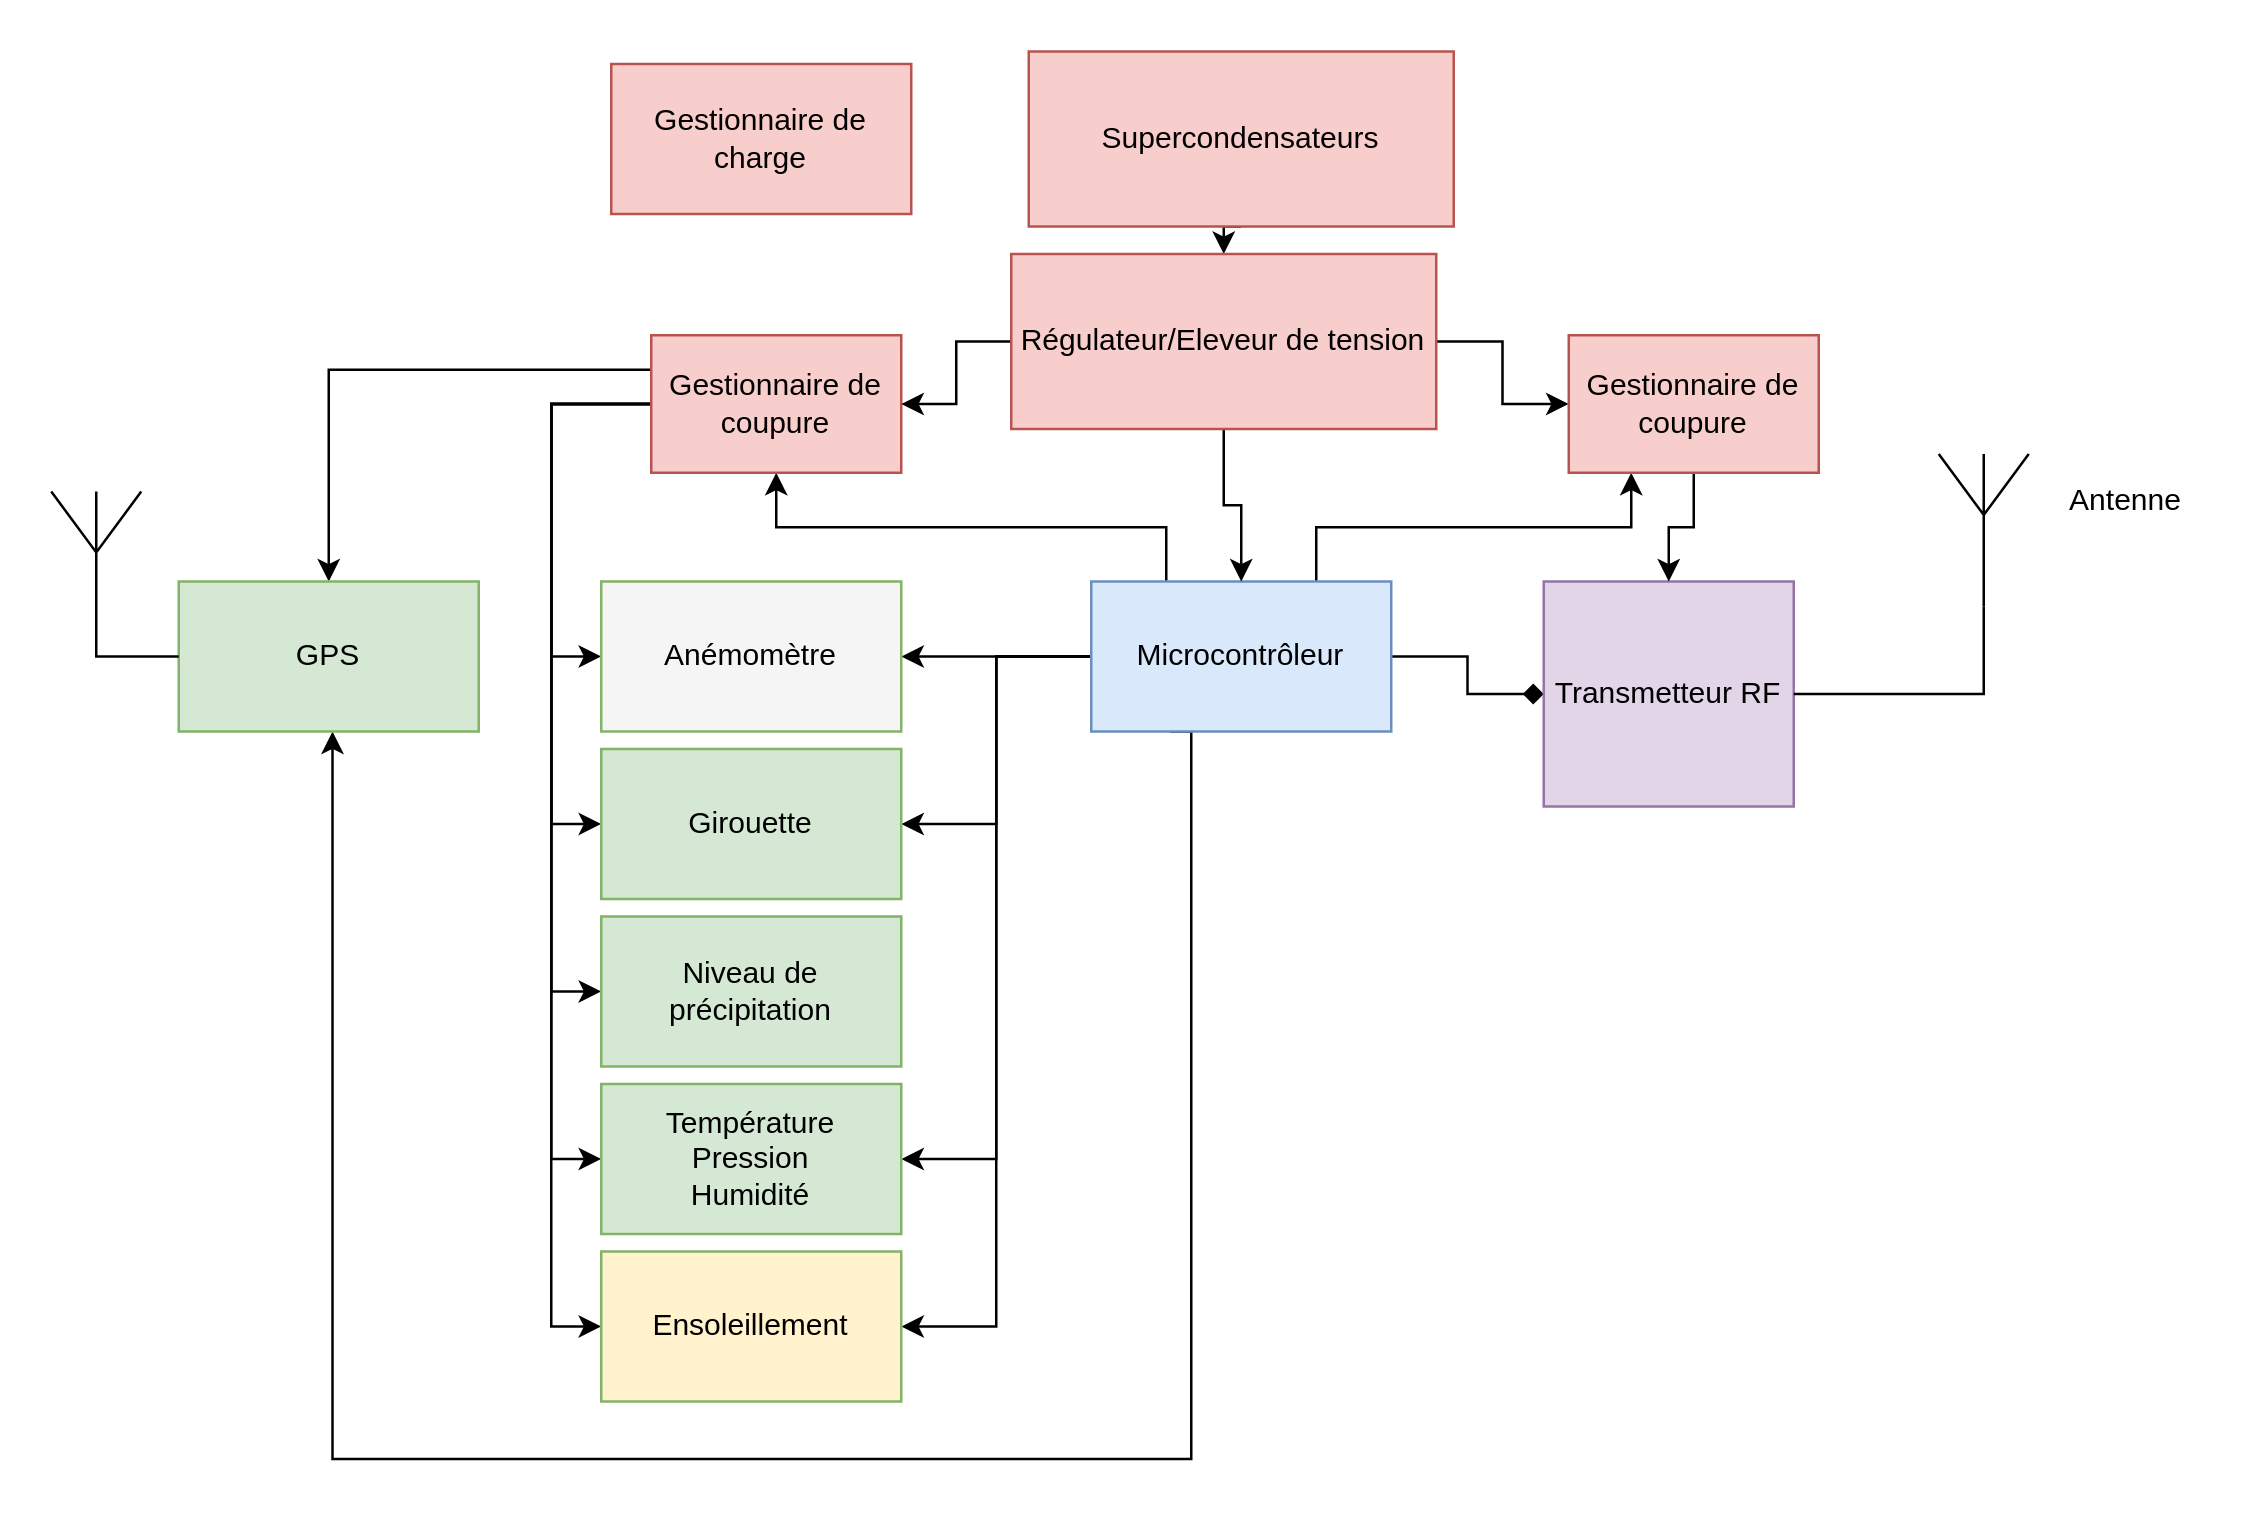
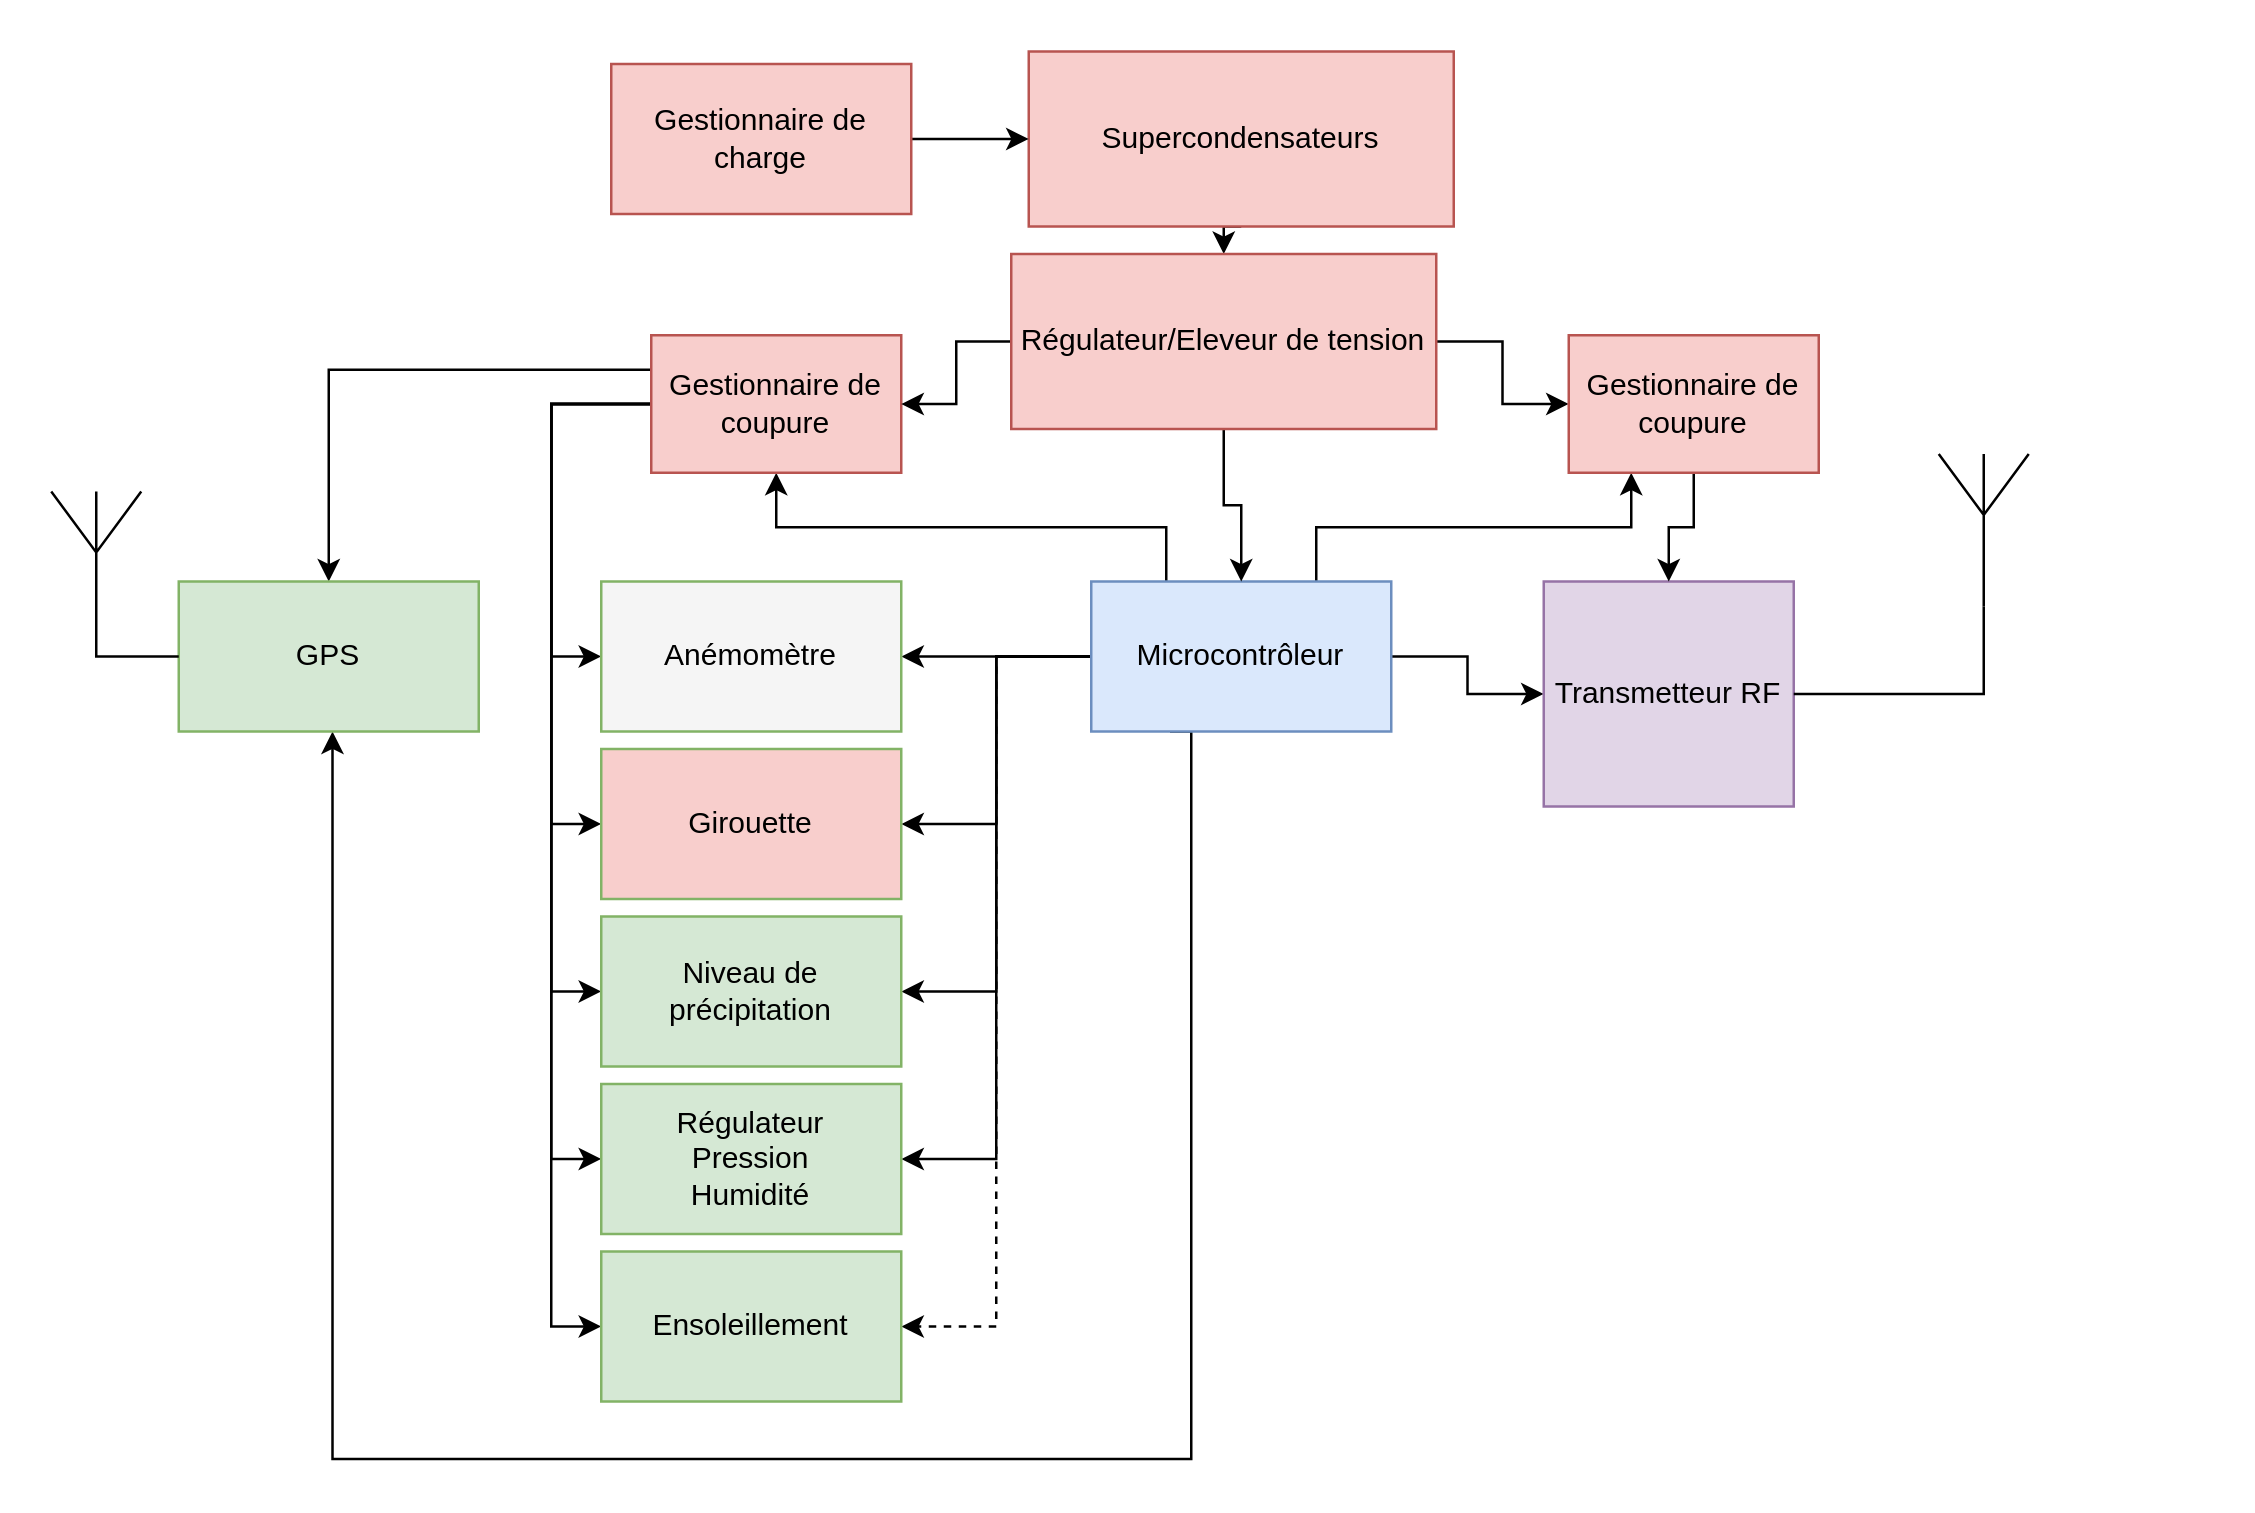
none -> (962, 139)
(2126, 501) -> none
(1523, 694) -> (1524, 694)
(751, 824) -> (751, 824)
none -> (955, 991)
(751, 1159) -> (751, 1159)
(996, 1282) -> (996, 1282)
(751, 1326) -> (751, 1326)
